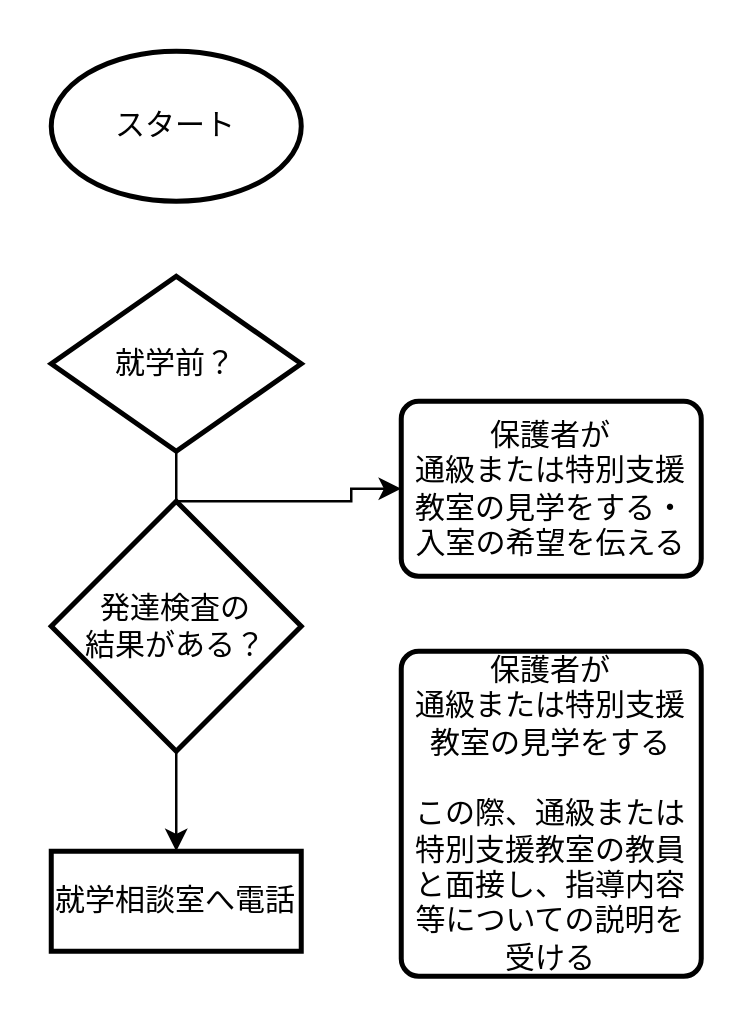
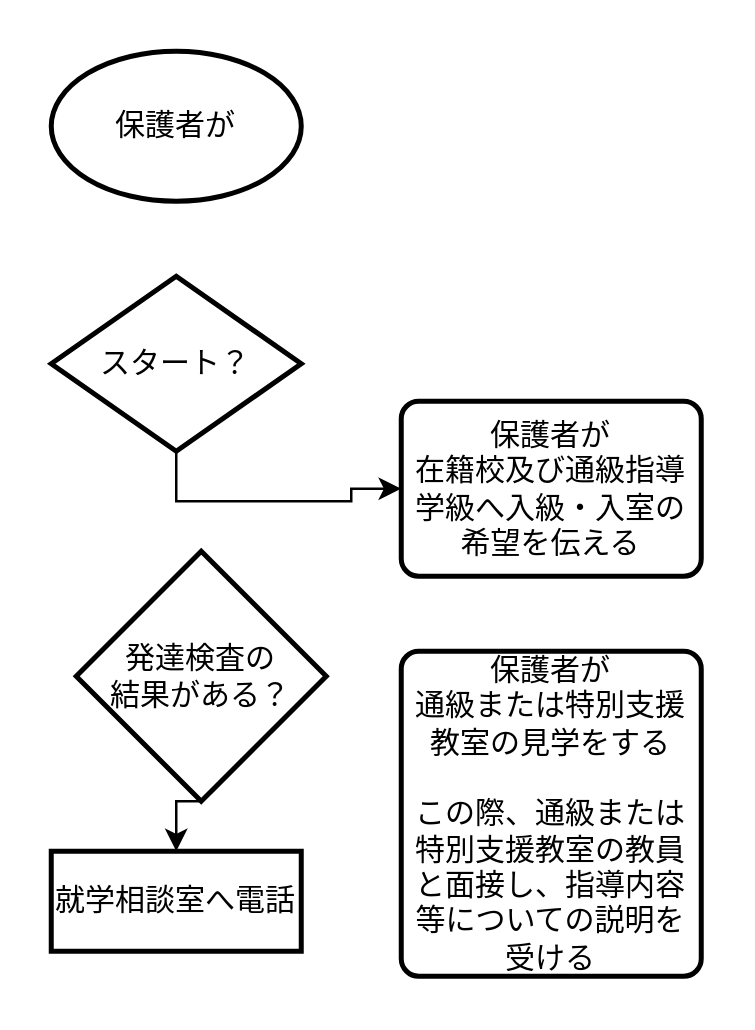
(176, 126) -> (176, 126)
(176, 364) -> (176, 364)
(551, 489) -> (551, 489)
(176, 626) -> (201, 676)
